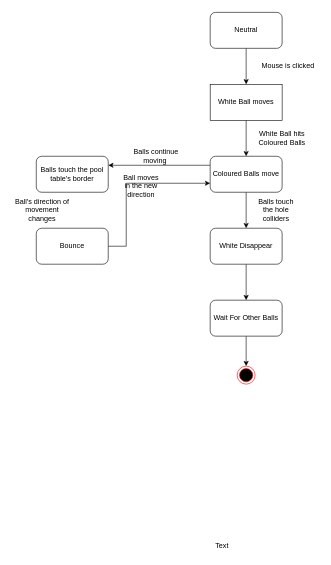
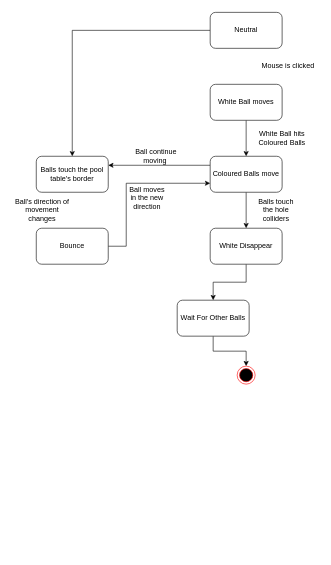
(246, 78) -> (140, 30)
(246, 102) -> (246, 102)
(156, 156) -> (156, 156)
(141, 186) -> (147, 198)
(246, 318) -> (213, 318)
(222, 546) -> none
